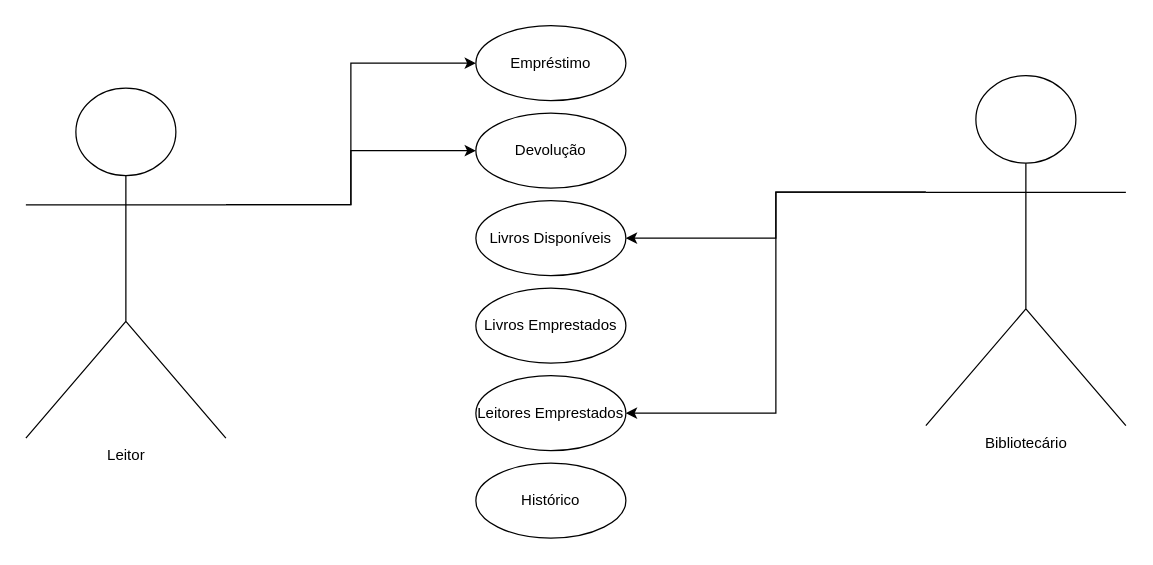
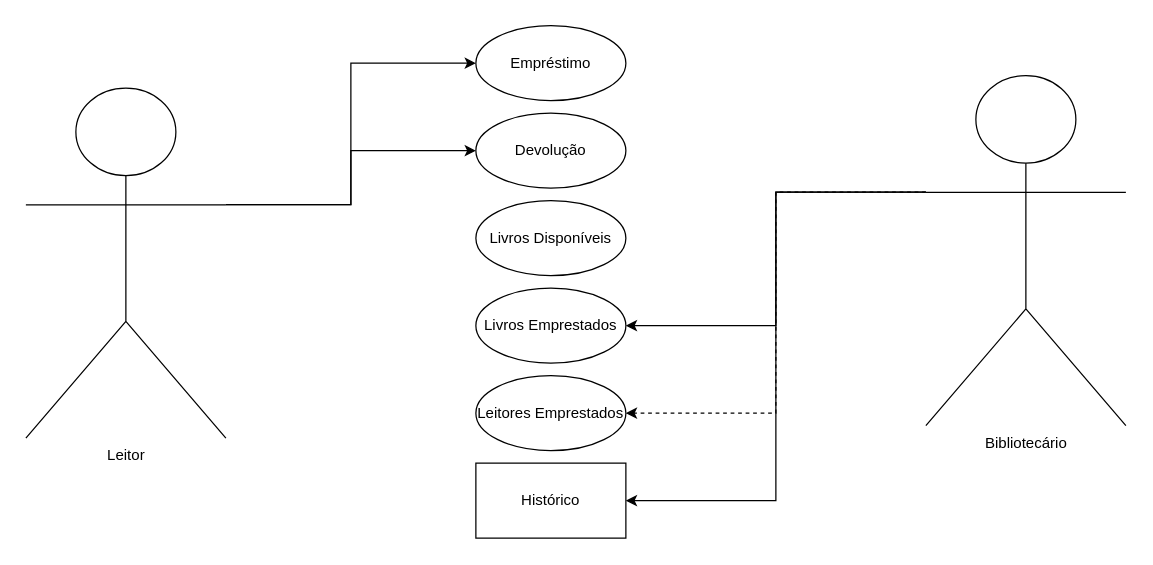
(704, 238) -> (704, 326)
(704, 413) -> (704, 413)
(551, 501) -> (551, 501)
none -> (748, 501)
